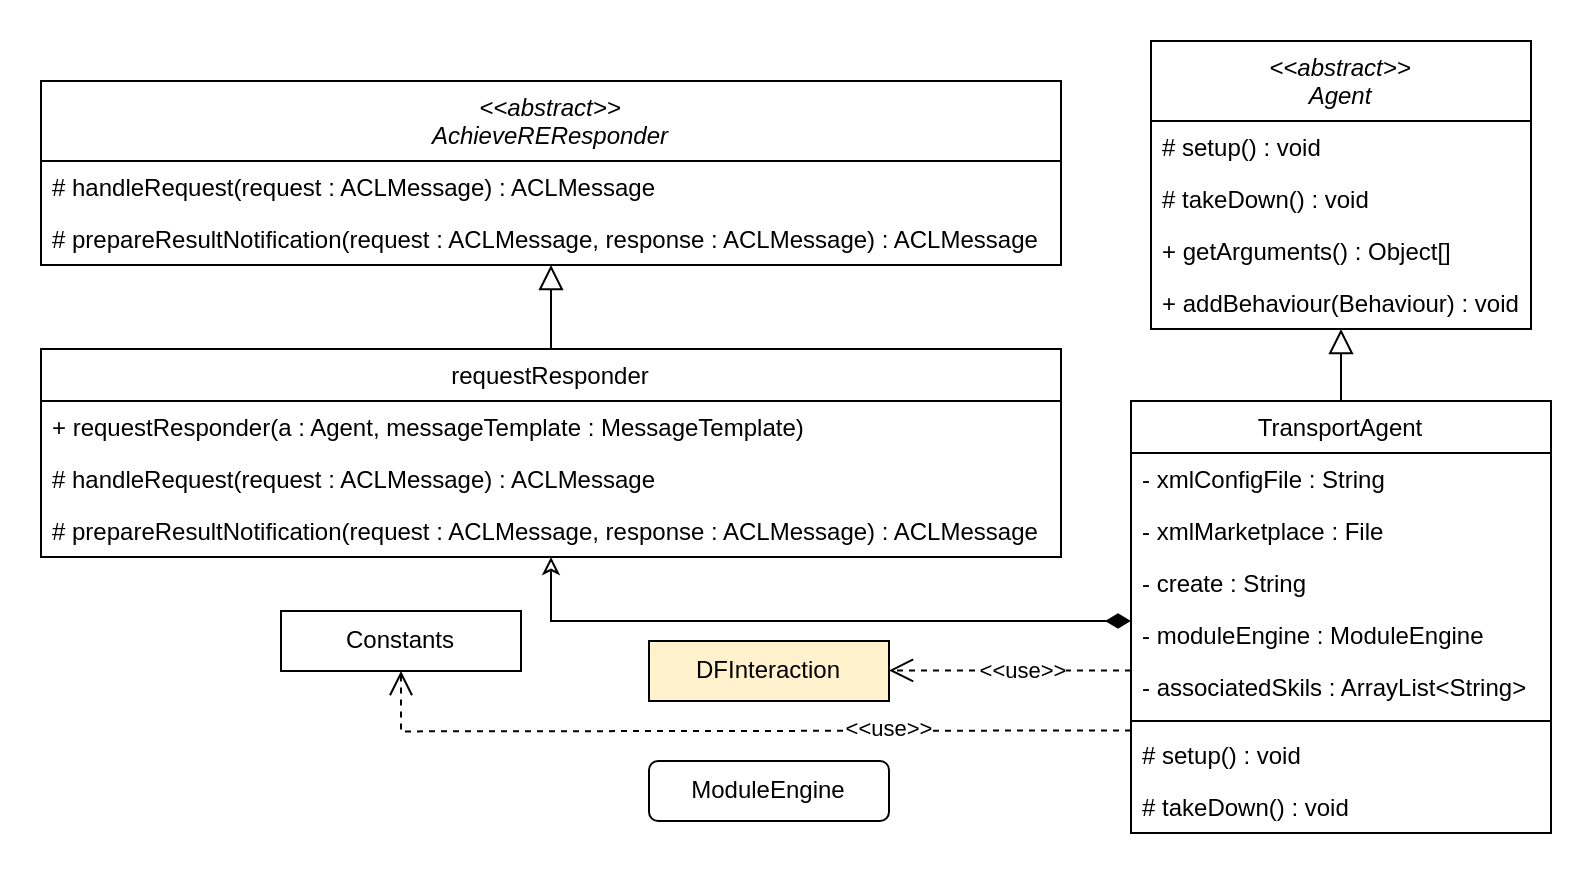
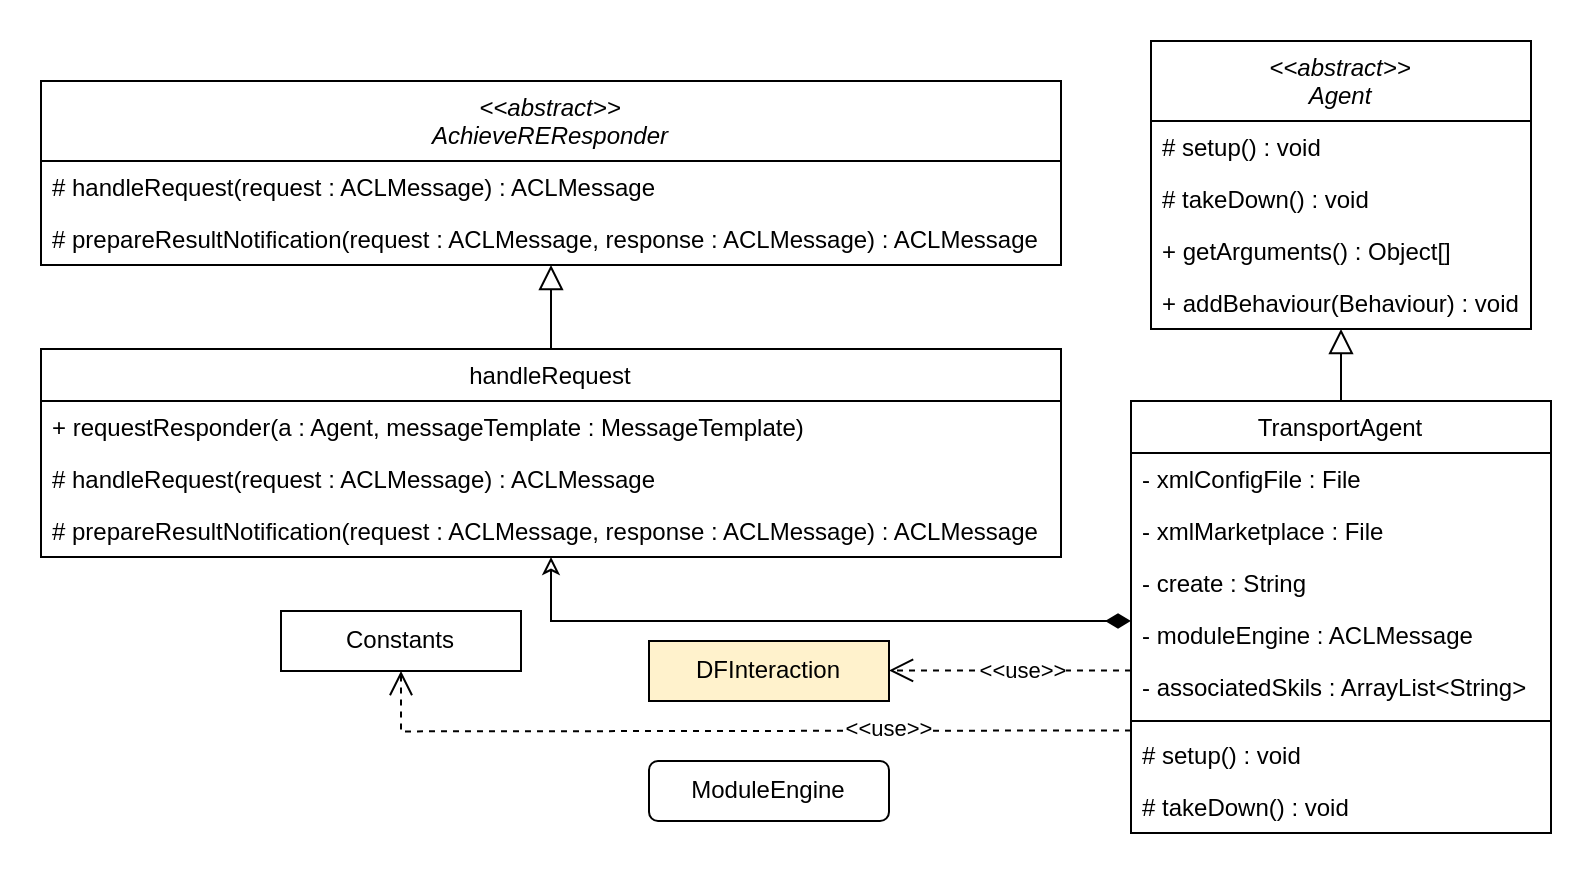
(550, 376) -> (550, 376)
(1275, 480) -> (1259, 480)
(1312, 636) -> (1305, 636)
